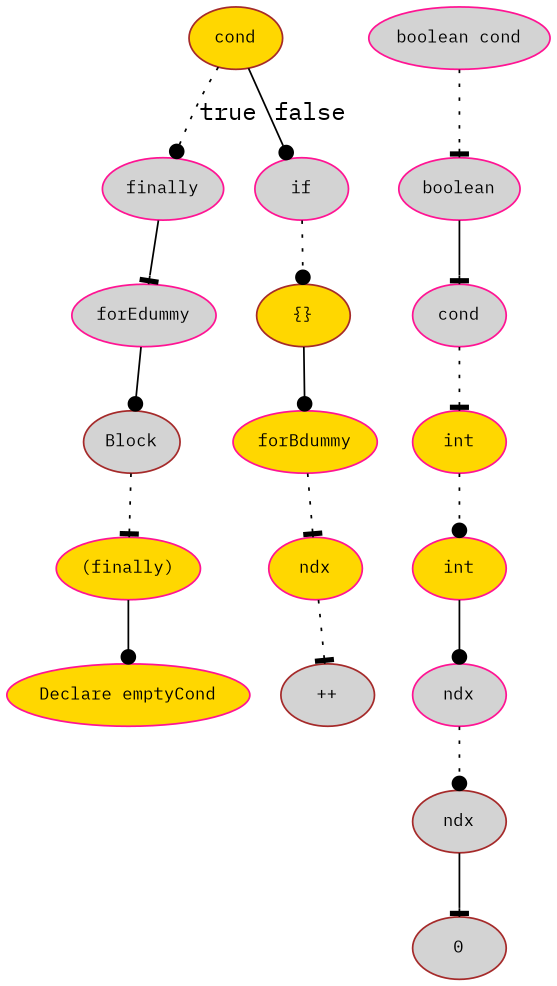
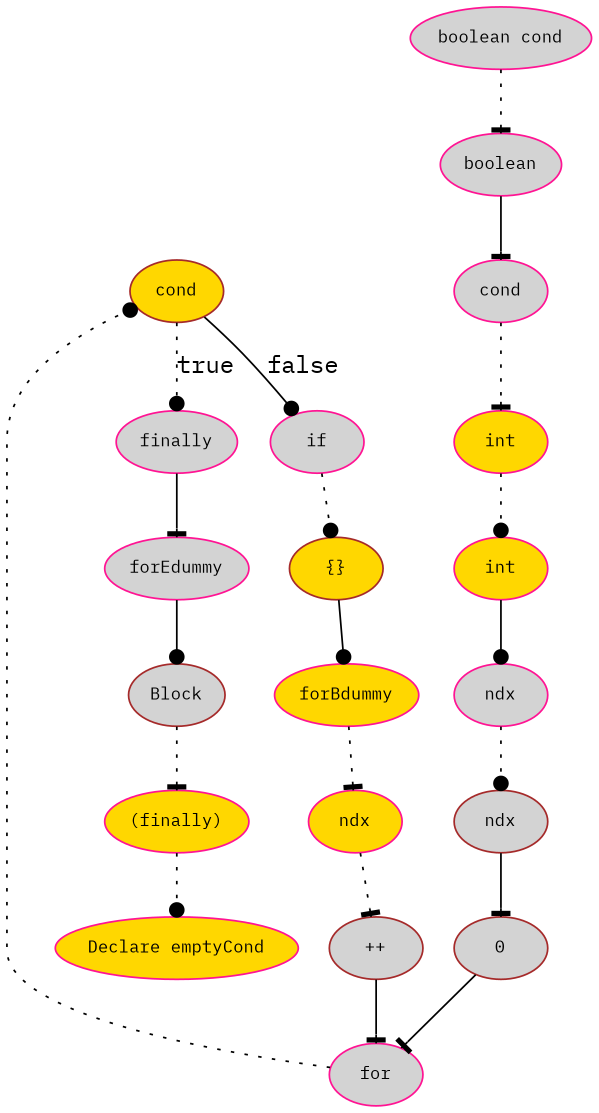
(128, 625) -> (177, 878)
none -> (376, 1075)
